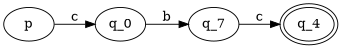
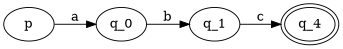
(75, 17) -> (75, 17)
(214, 24) -> (215, 24)
